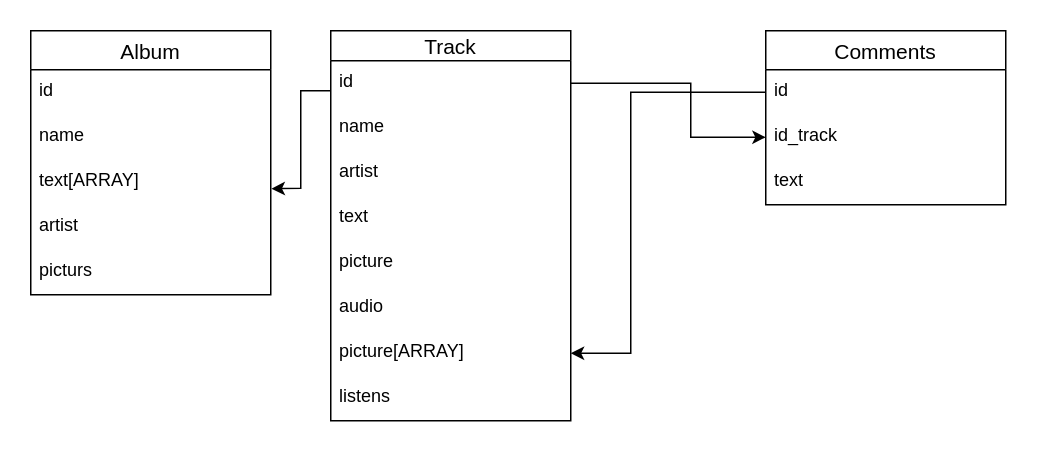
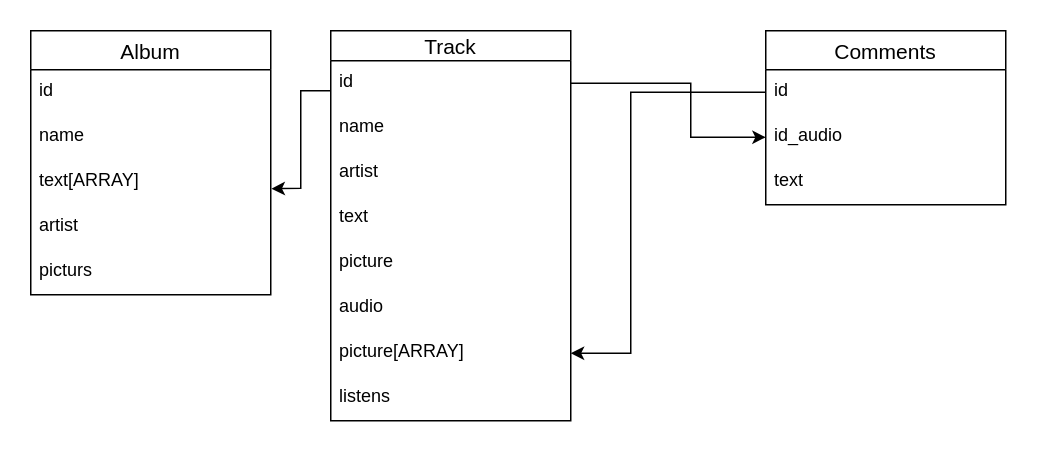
(812, 135) -> (810, 135)
